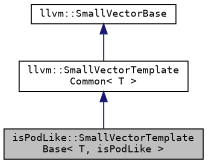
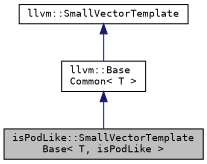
(104, 14) -> (104, 14)
(104, 76) -> (104, 76)
